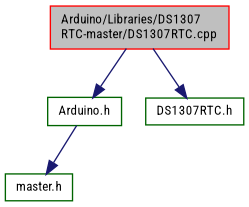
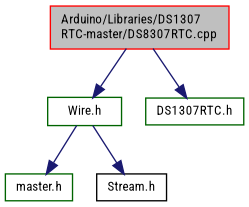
(140, 28) -> (140, 28)
(85, 111) -> (85, 111)
none -> (132, 187)
